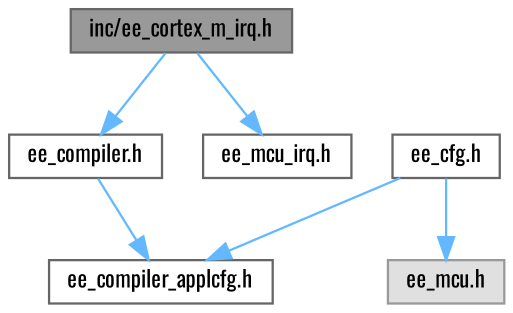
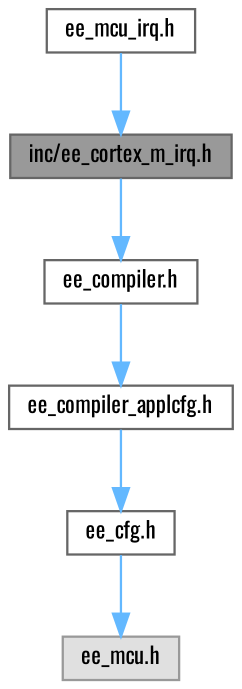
(222, 85) -> (121, 82)
(315, 214) -> (121, 459)
